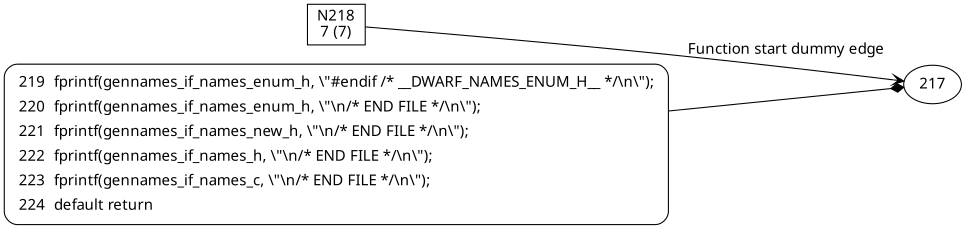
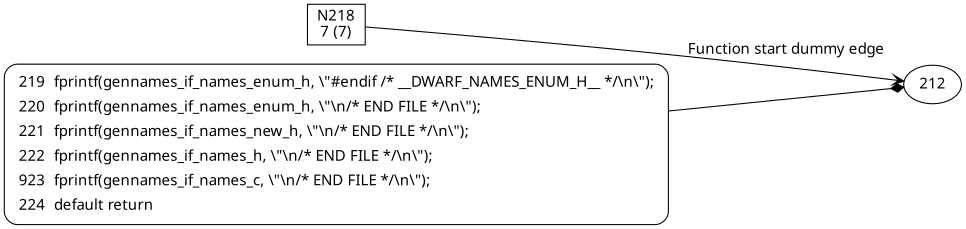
(933, 84) -> (933, 84)
(32, 181) -> (32, 181)
